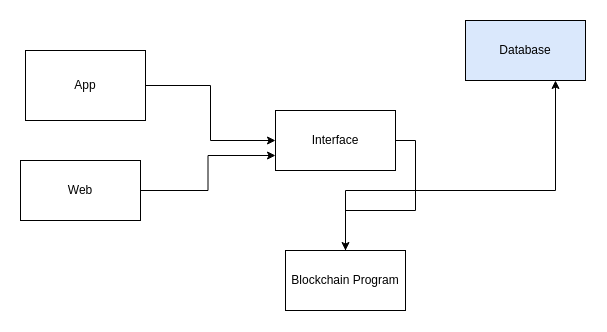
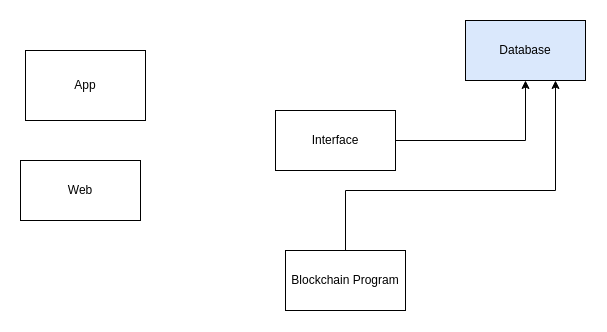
(211, 110) -> none
(208, 177) -> none
(416, 209) -> (496, 141)
